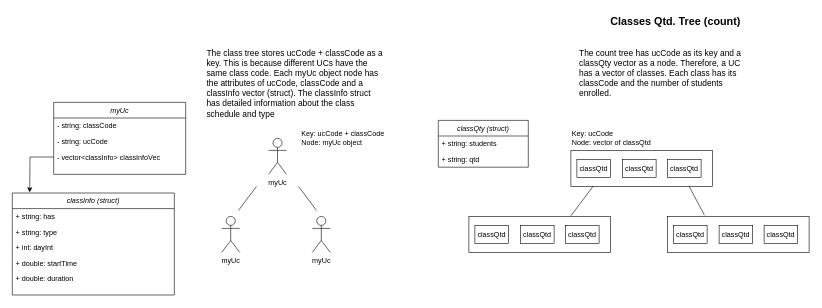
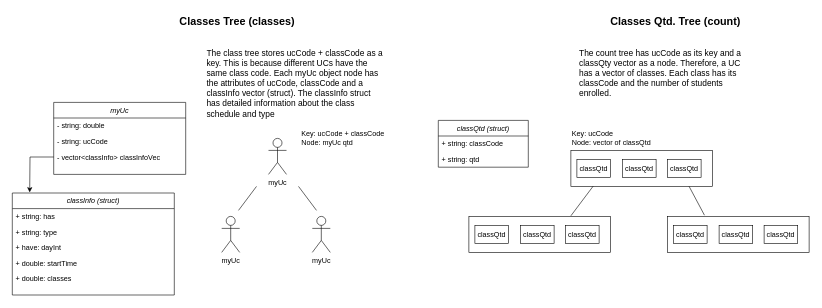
none -> (237, 21)
(91, 126) -> (85, 126)
(483, 128) -> (483, 128)
(343, 138) -> (343, 138)
(474, 144) -> (475, 144)
(38, 248) -> (41, 248)
(47, 279) -> (45, 279)
